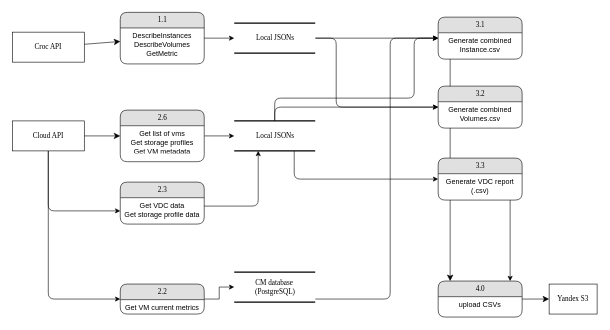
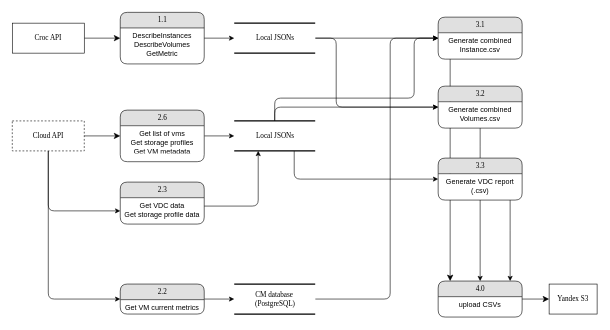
(48, 47) -> (48, 38)
(48, 136) -> (48, 136)
none -> (480, 275)
(275, 287) -> (275, 299)
